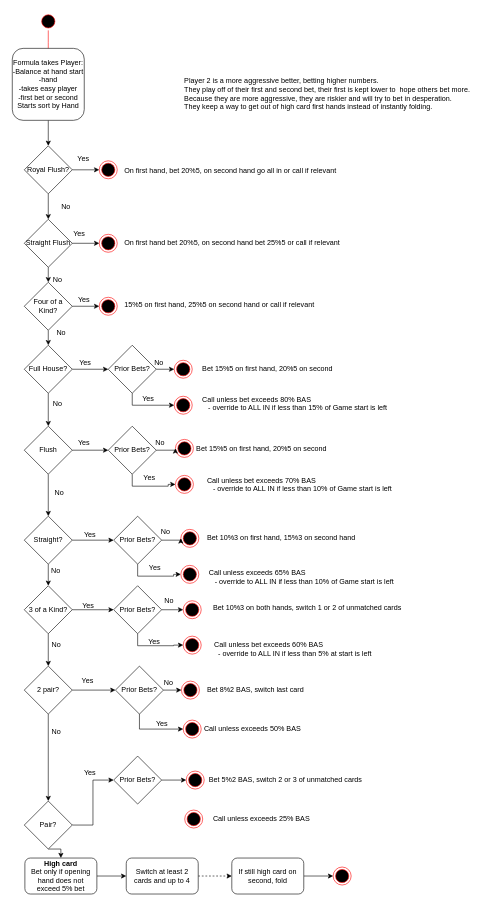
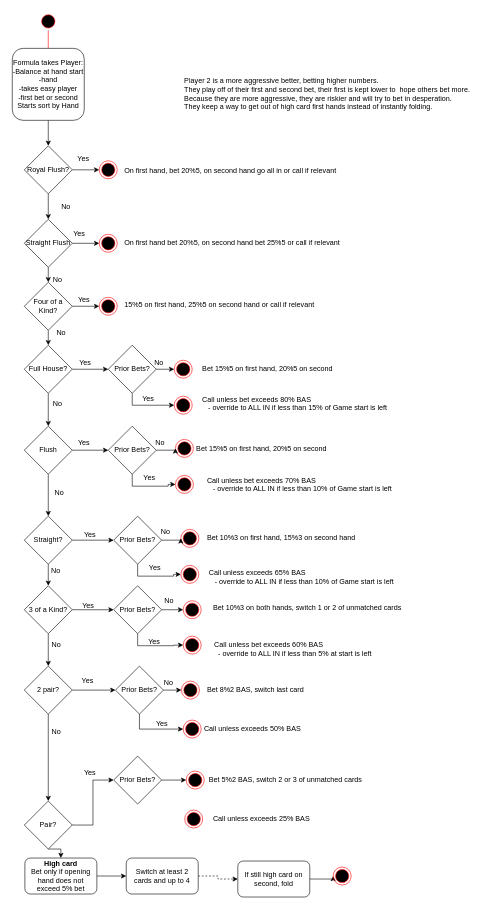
(268, 876) -> (274, 879)
